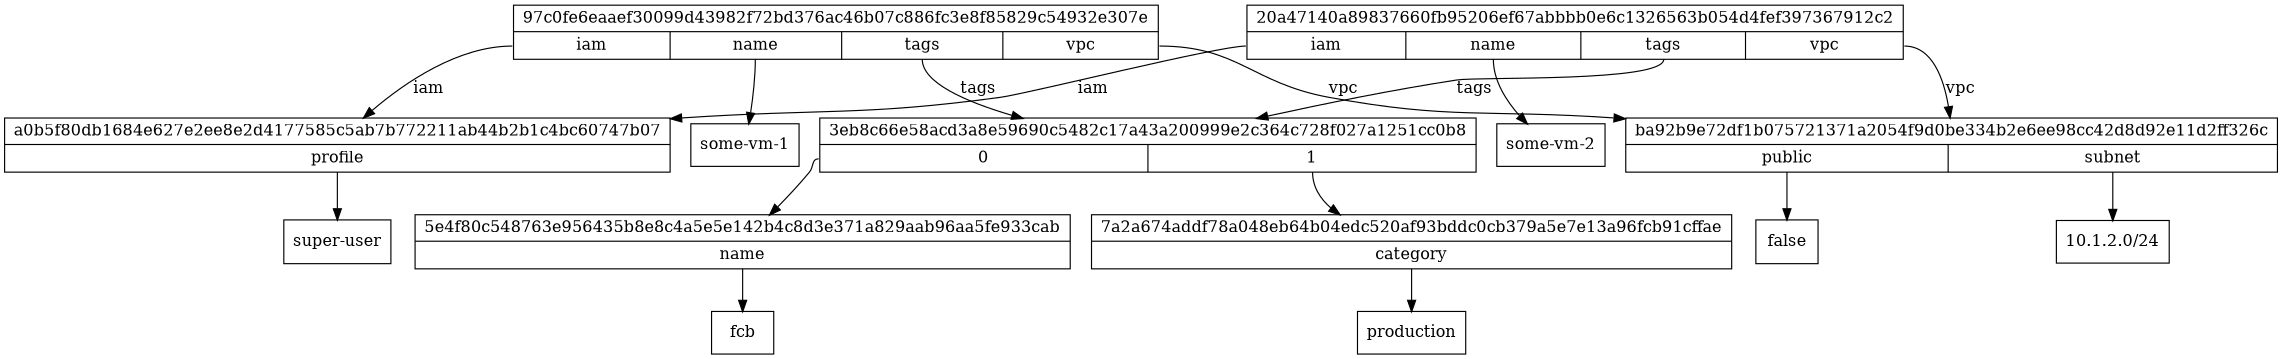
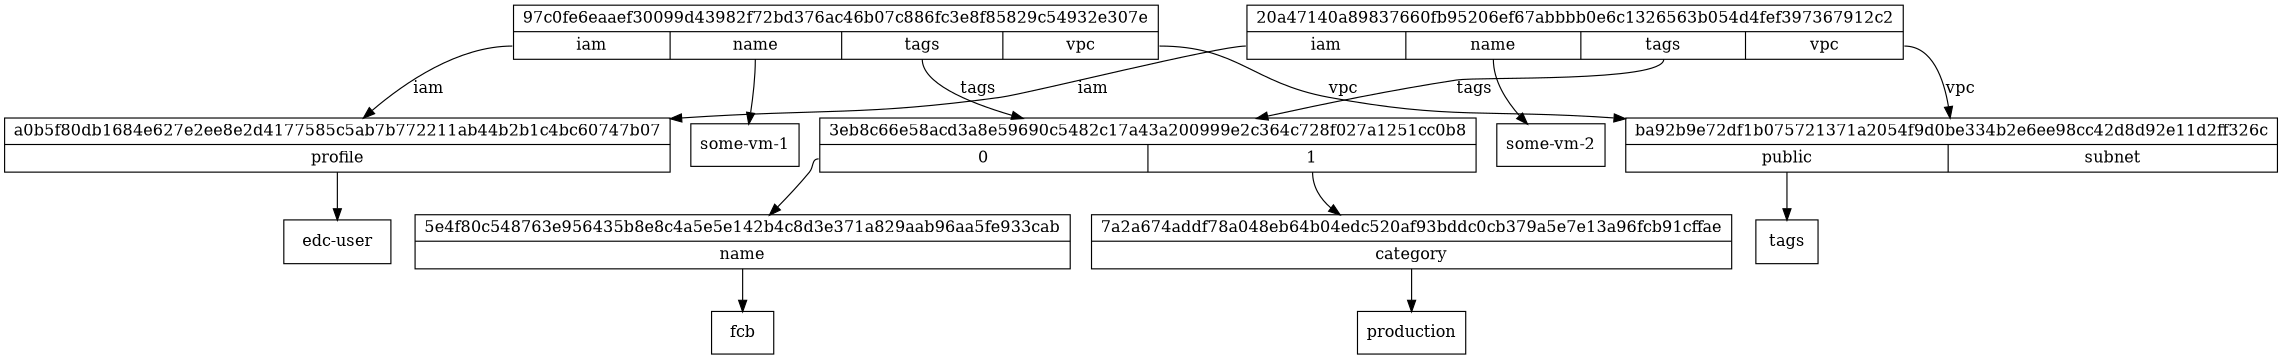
(337, 242) -> (337, 242)
(1787, 242) -> (1787, 242)
(2113, 242) -> none
